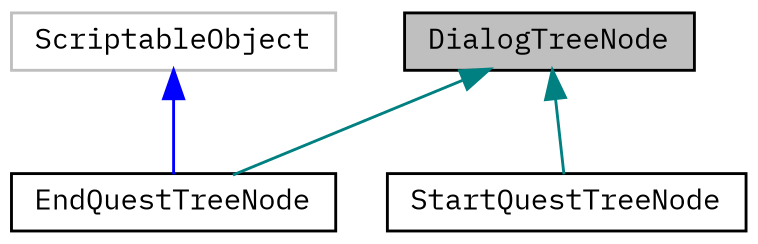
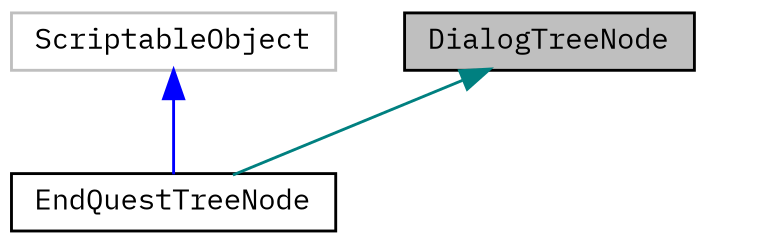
(567, 202) -> none
